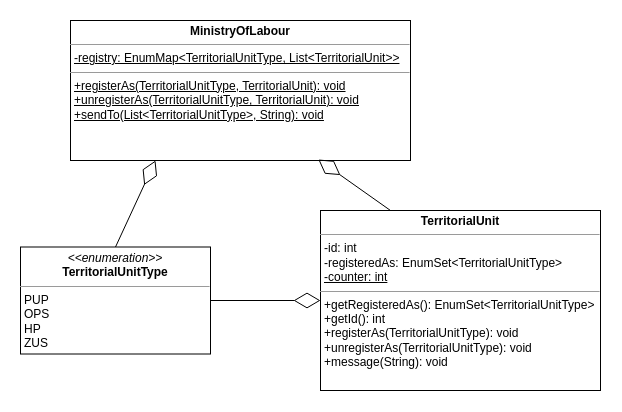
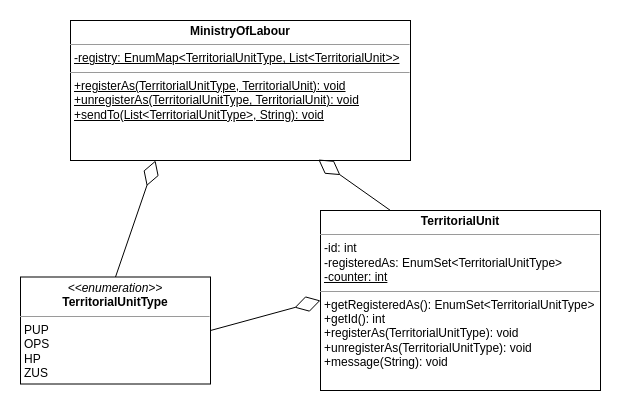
(116, 301) -> (116, 331)
